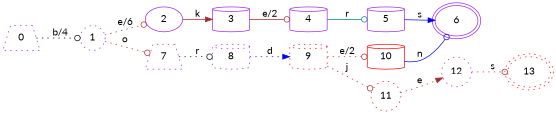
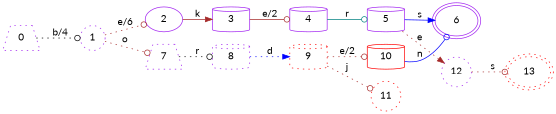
(418, 87) -> (420, 45)
